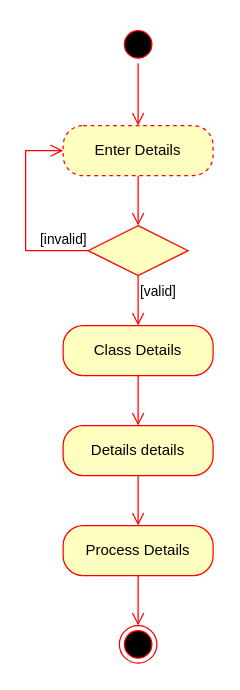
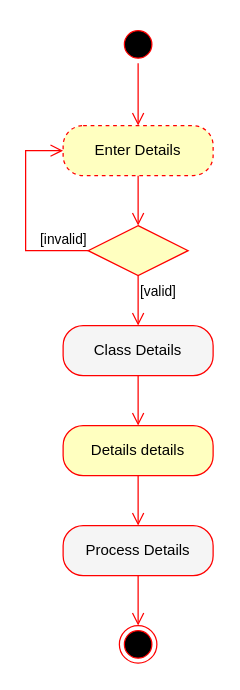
(138, 351) -> (138, 351)
(138, 551) -> (138, 551)
